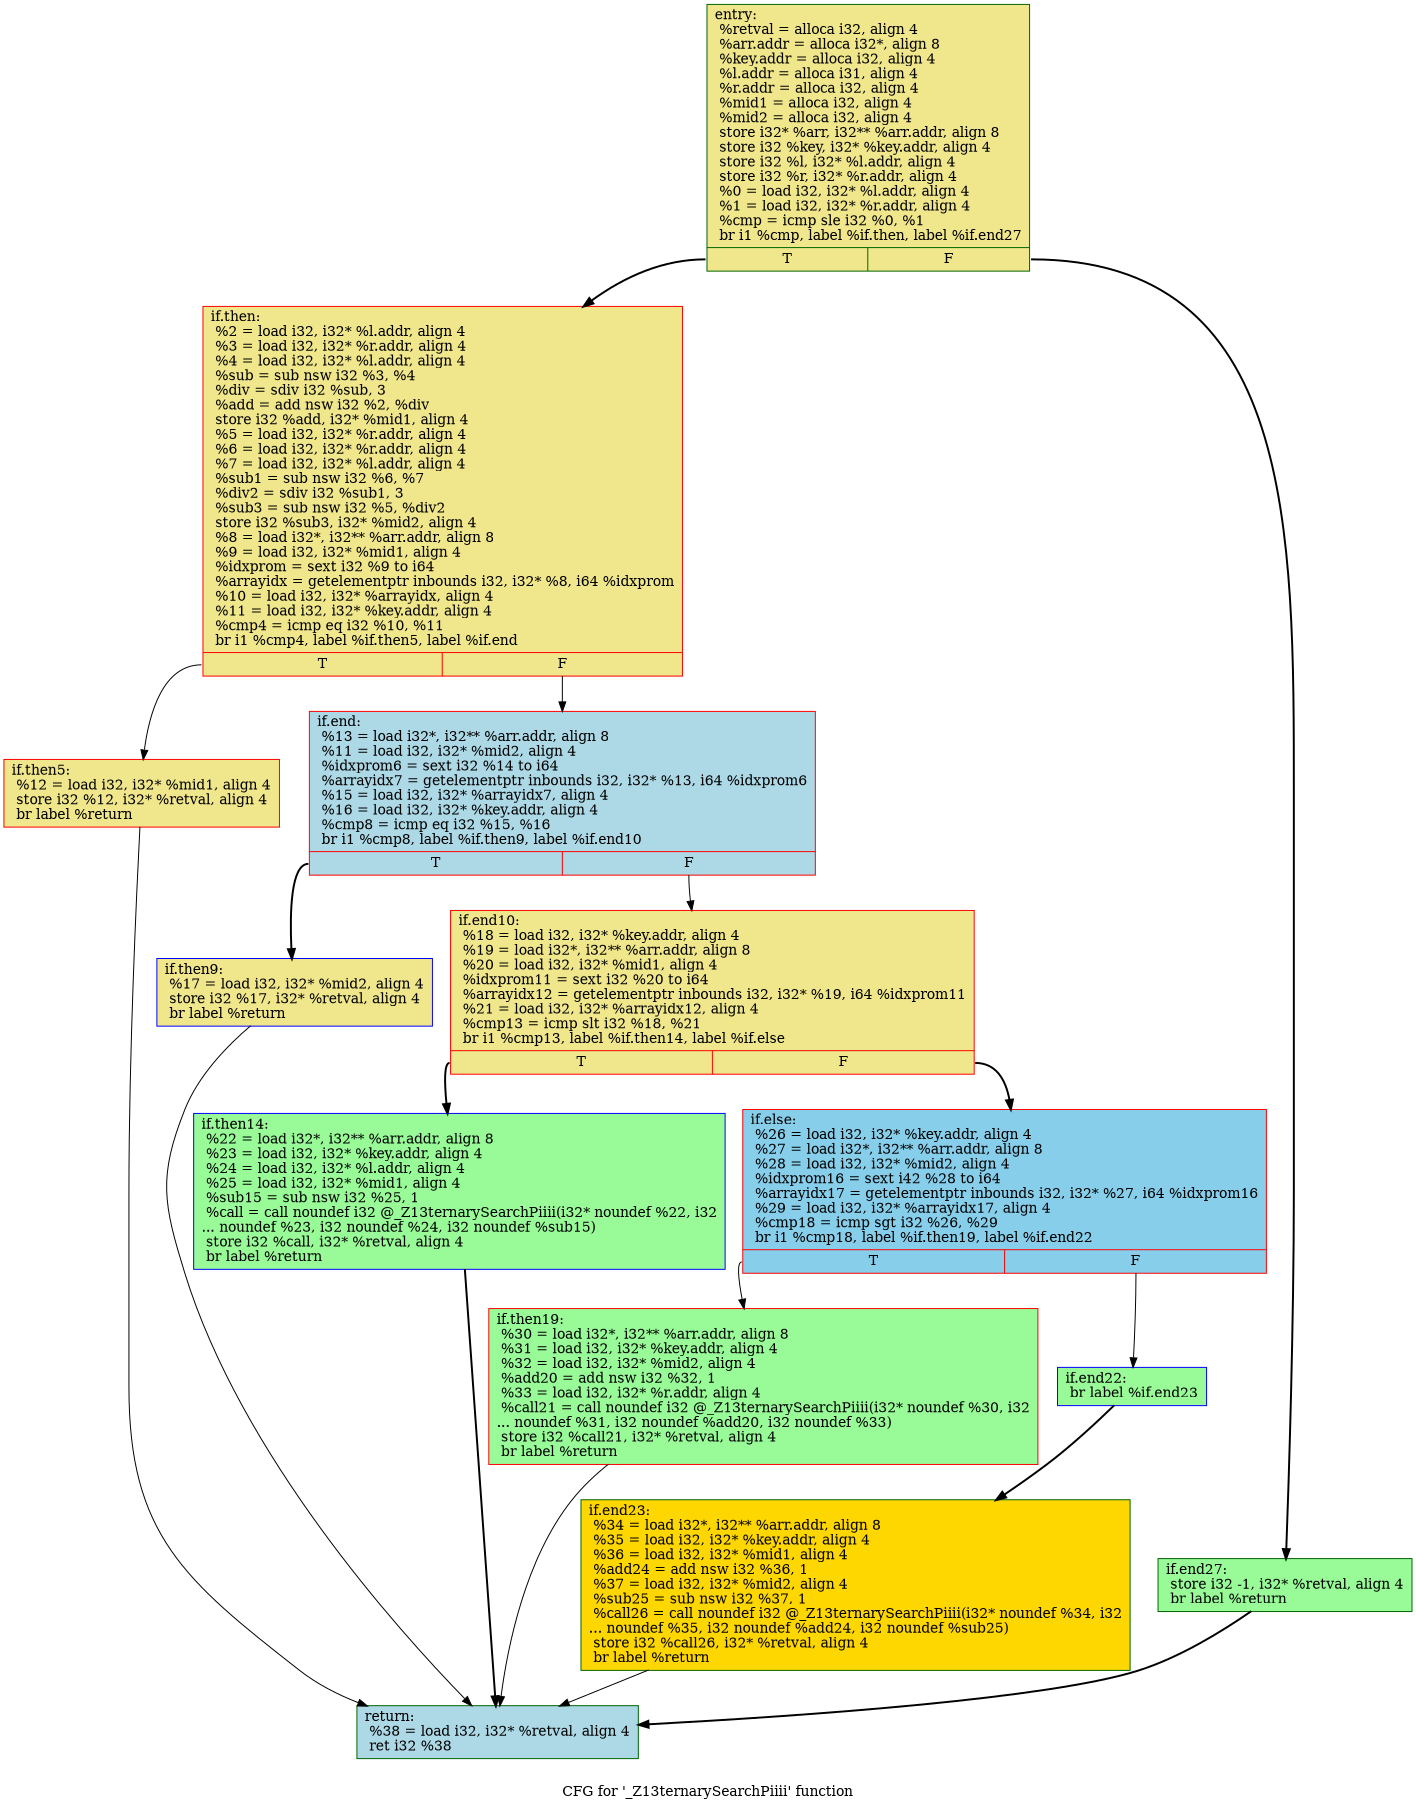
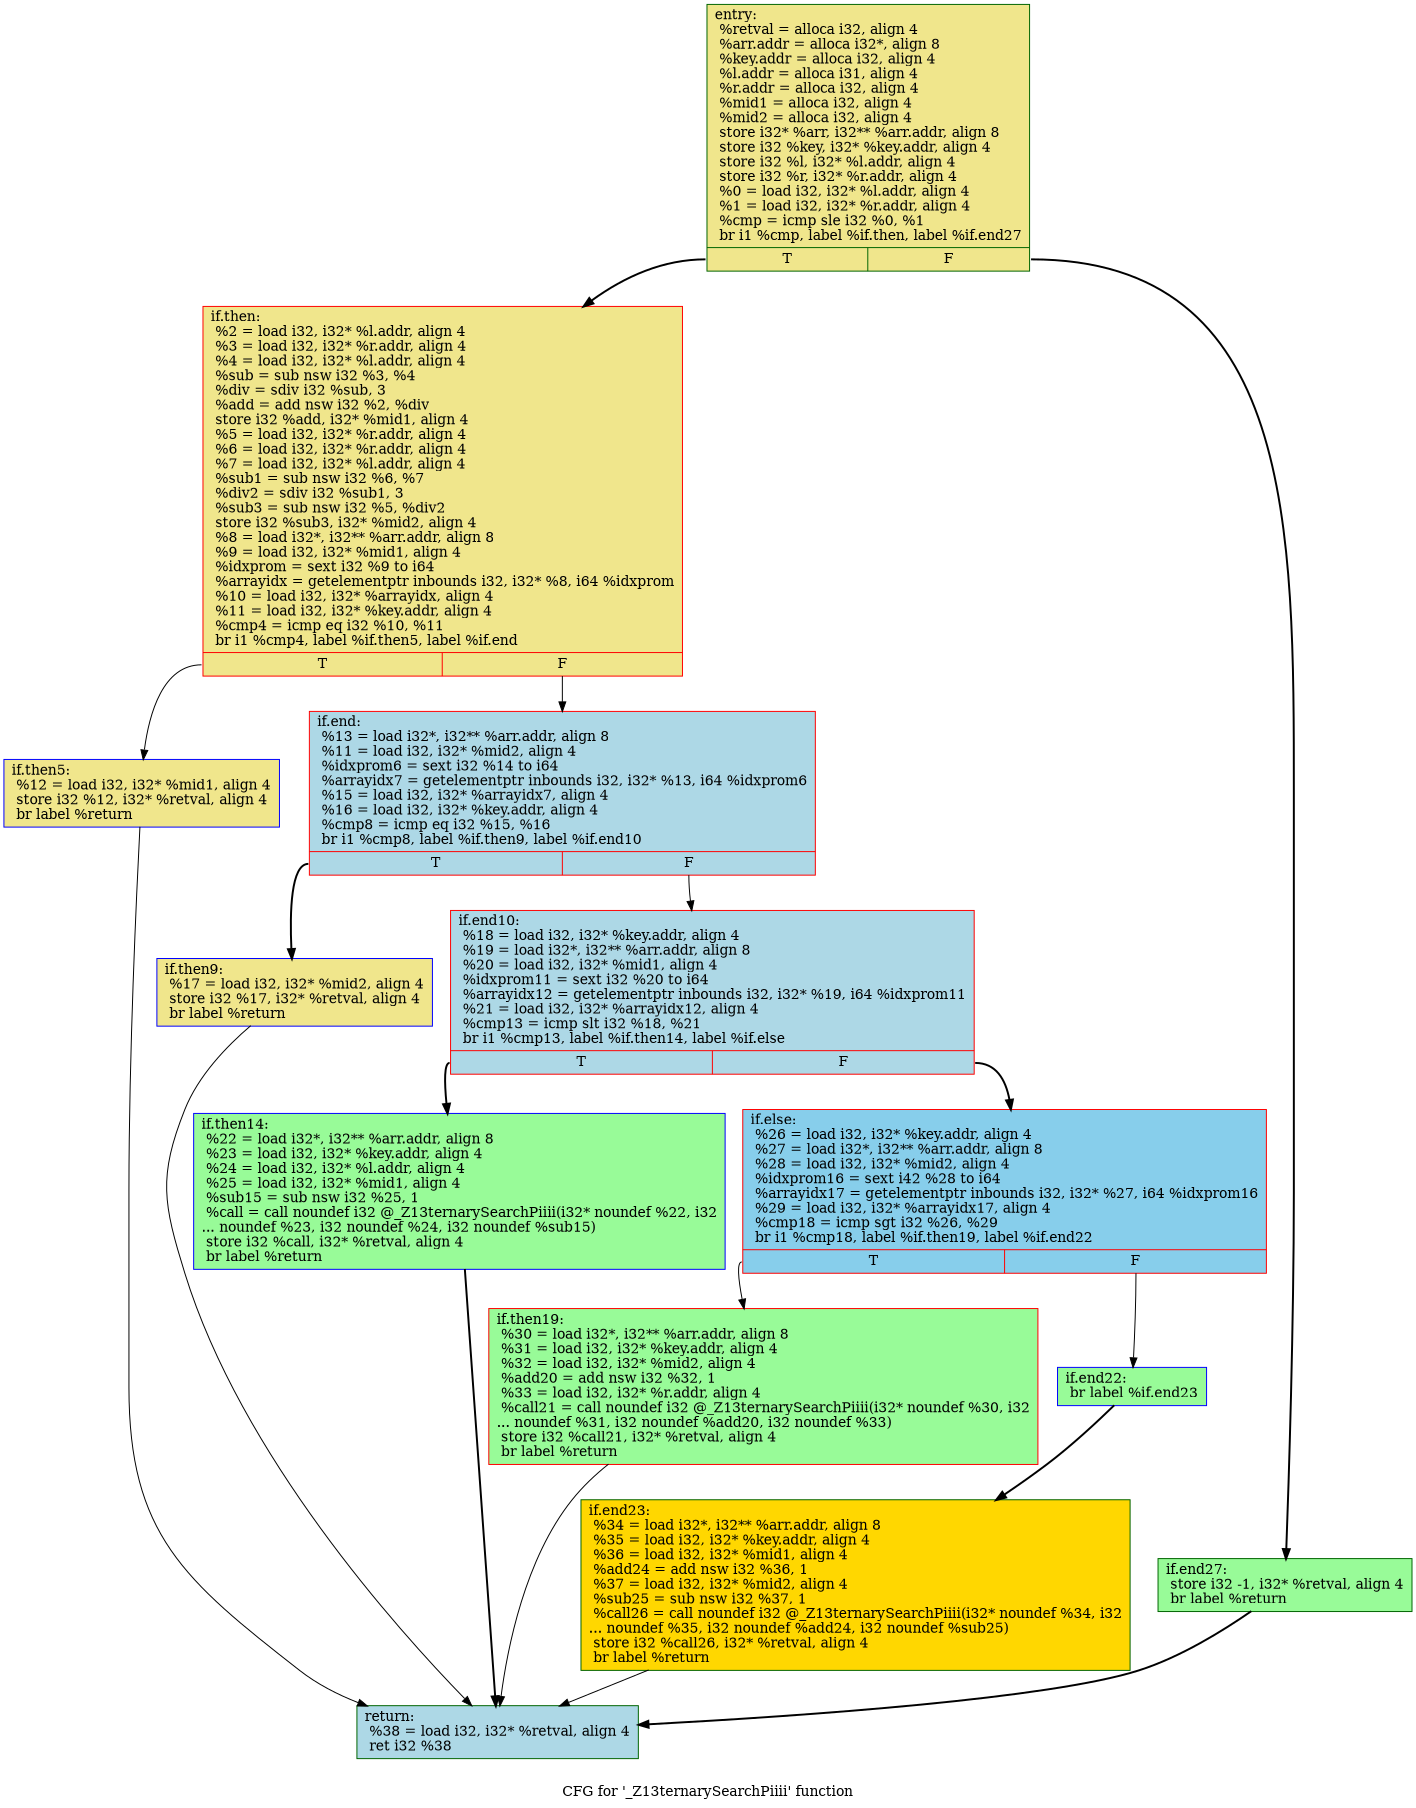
(142, 793) -> (142, 793)
(712, 992) -> (712, 992)
